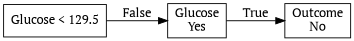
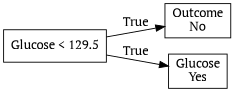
(137, 14) -> (136, 52)
(251, 21) -> (131, 33)
